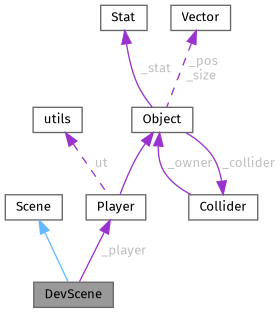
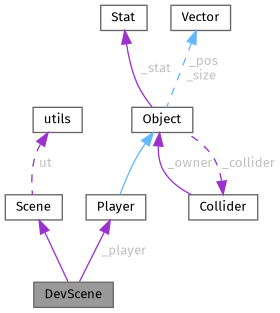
(179, 75) -> (179, 75)
(210, 152) -> (210, 152)
(131, 168) -> (131, 168)
(91, 169) -> (33, 169)
(56, 257) -> (56, 257)
